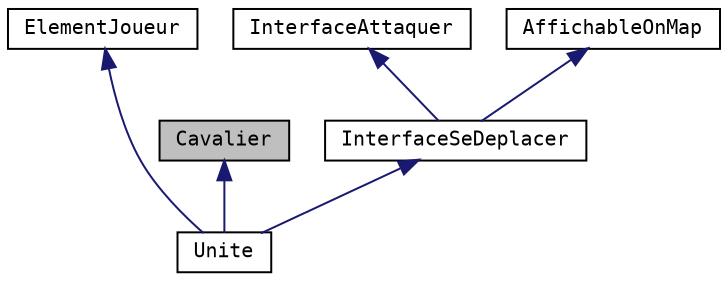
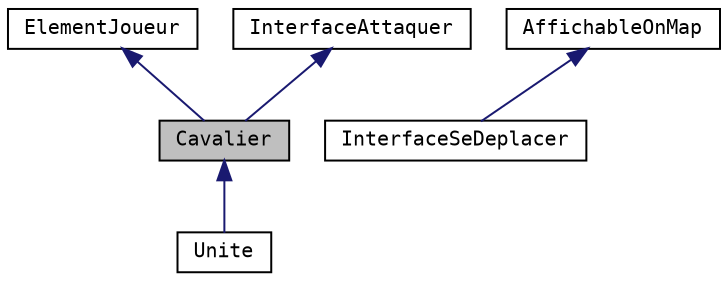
(411, 92) -> (281, 91)
(140, 160) -> (171, 91)
(331, 201) -> none
